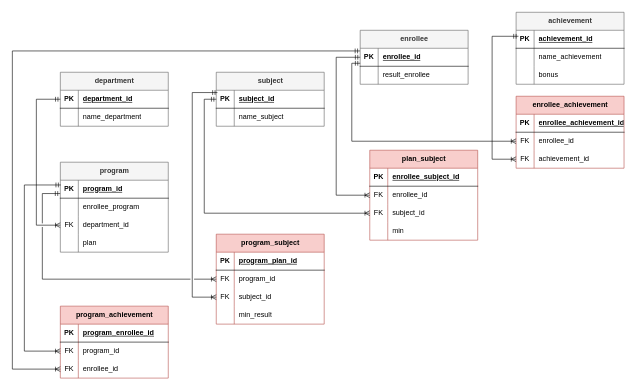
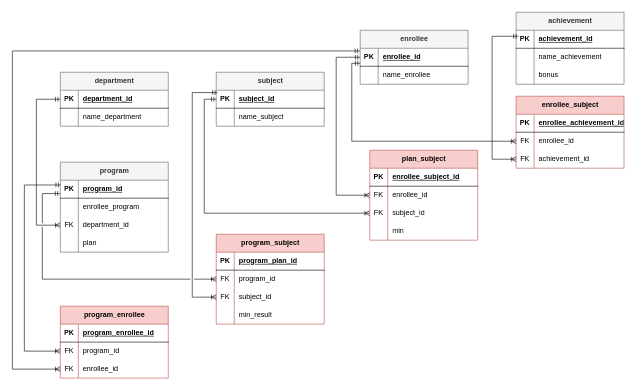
(411, 75) -> (407, 75)
(571, 105) -> (571, 105)
(115, 315) -> (115, 315)
